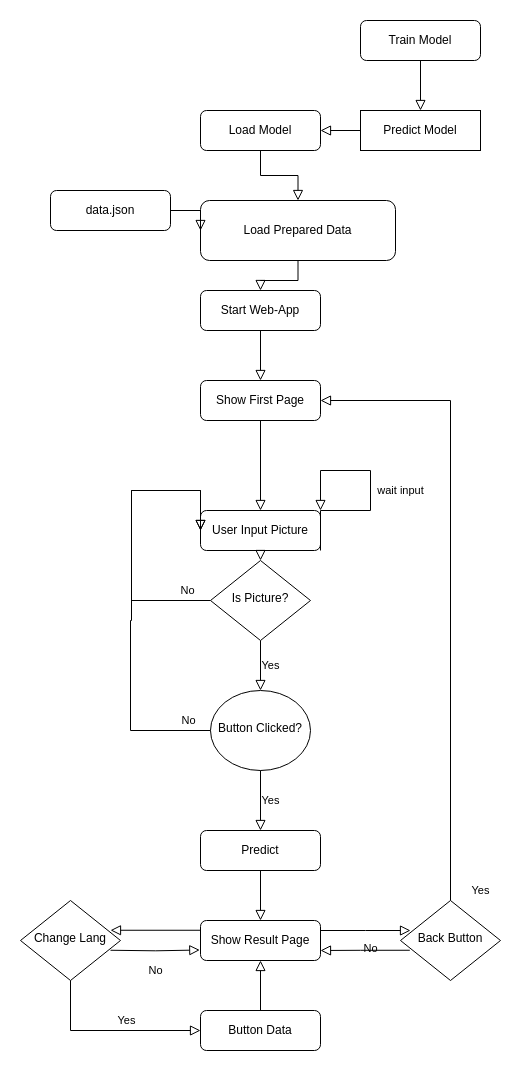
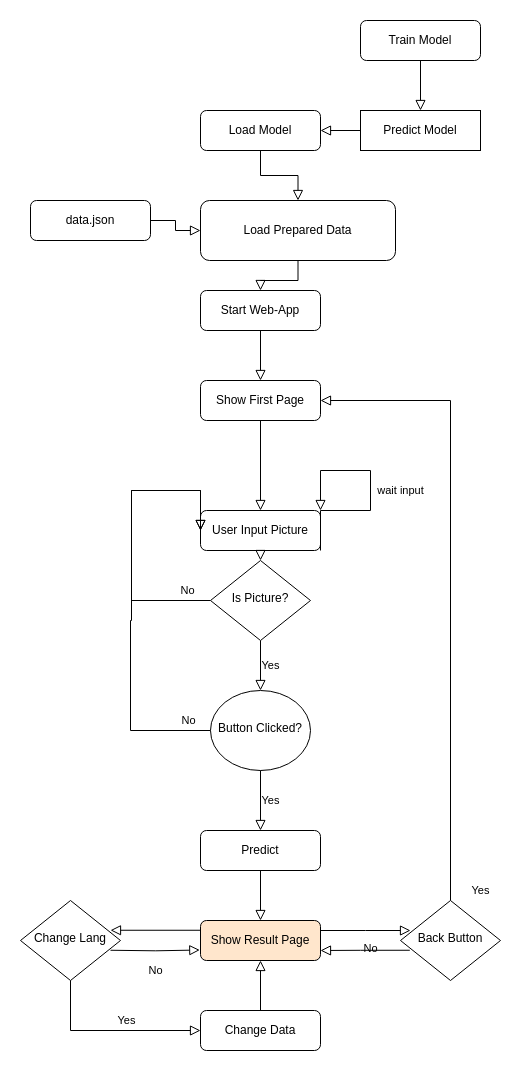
(111, 211) -> (91, 221)
(261, 941) -> (261, 941)
(261, 1031) -> (261, 1031)
